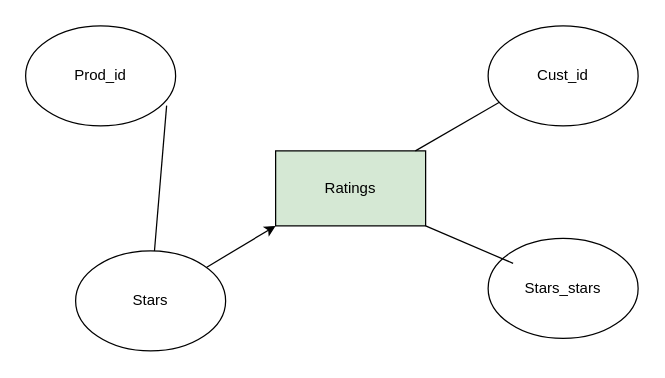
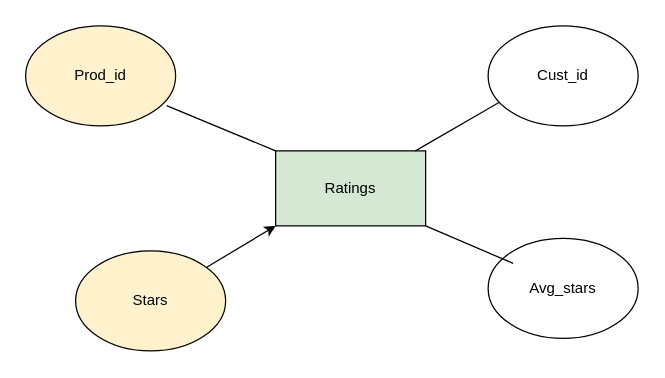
(101, 76) -> (101, 76)
(161, 178) -> (221, 128)
(563, 288) -> (563, 288)
(151, 301) -> (151, 301)
